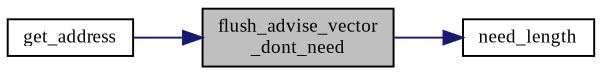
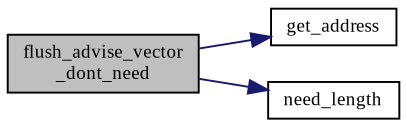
(158, 38) -> (225, 44)
